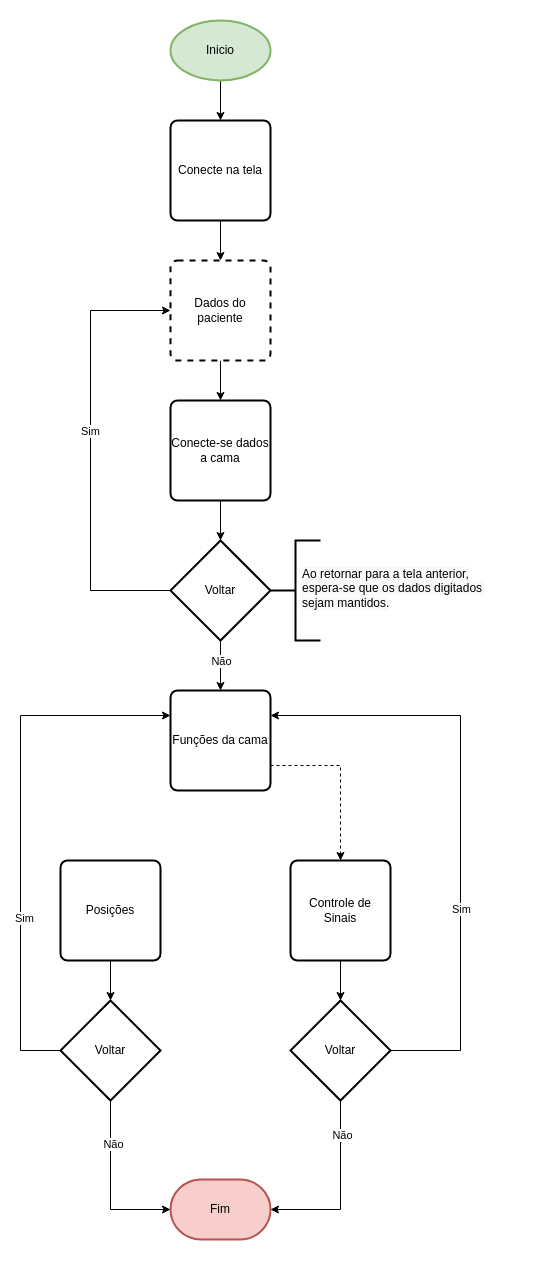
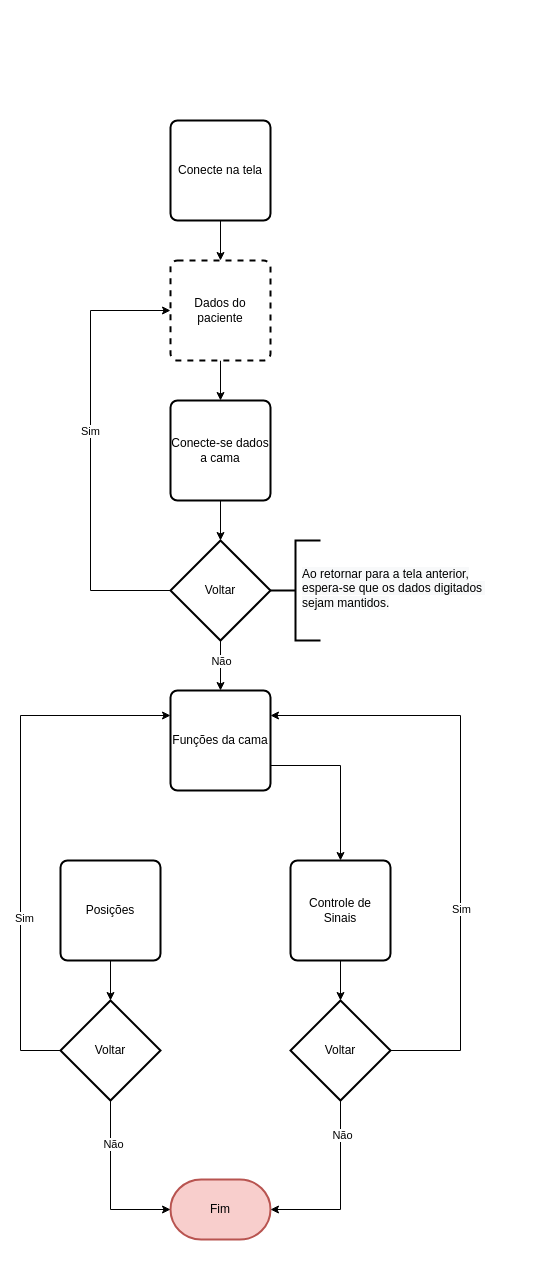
(221, 51) -> none
(221, 97) -> none
(341, 775) -> (341, 775)
